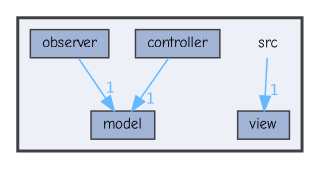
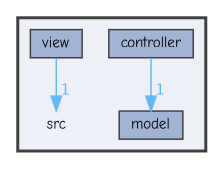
(70, 44) -> none
(266, 77) -> (56, 77)
